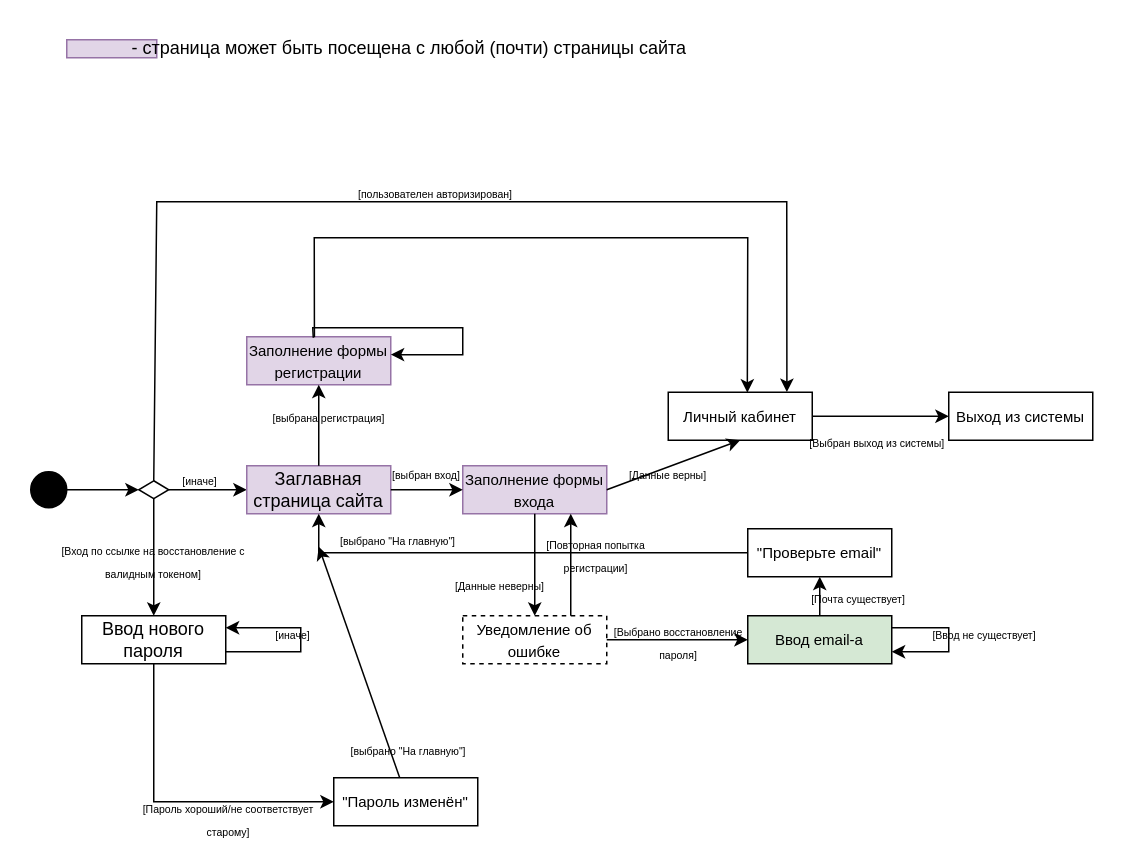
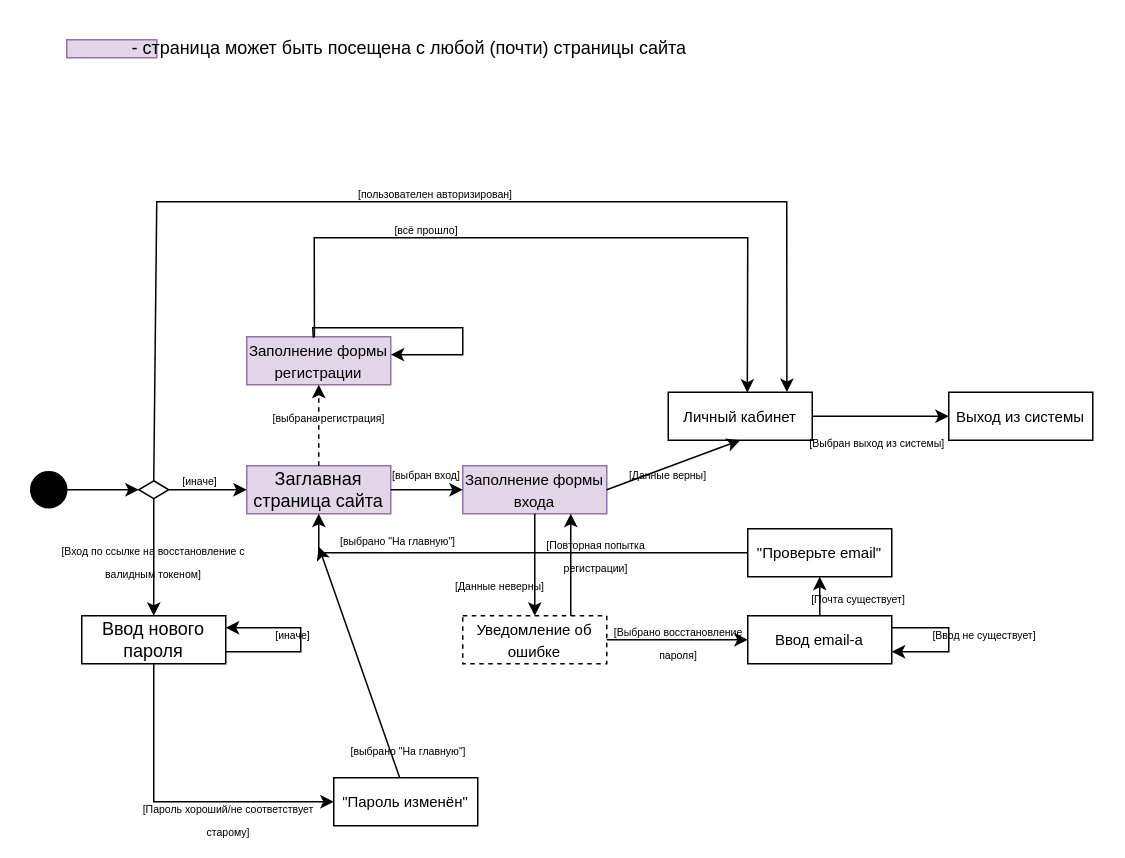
none -> (427, 229)
(319, 429) -> (319, 429)
(820, 640) -> (820, 640)
